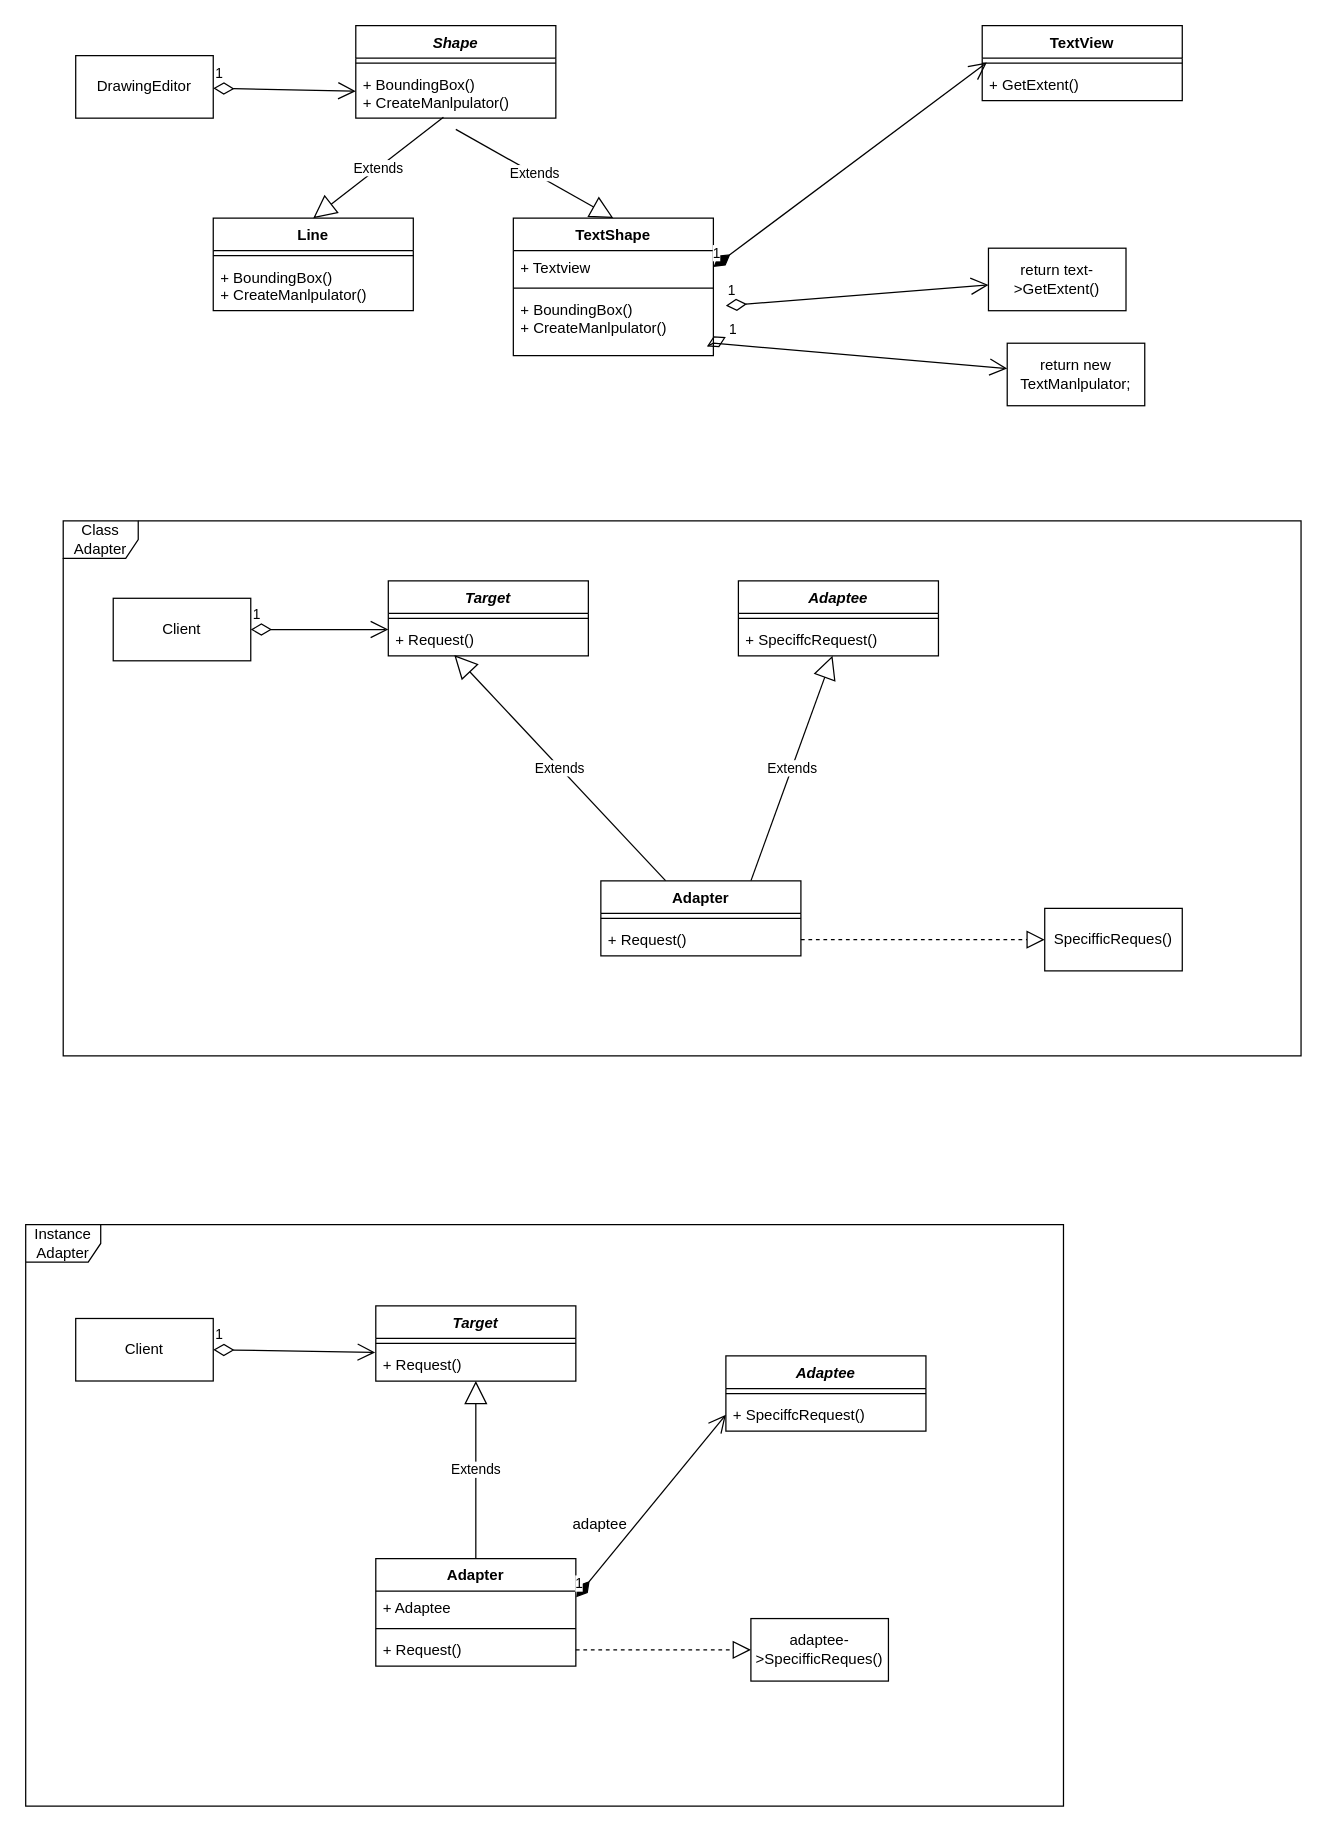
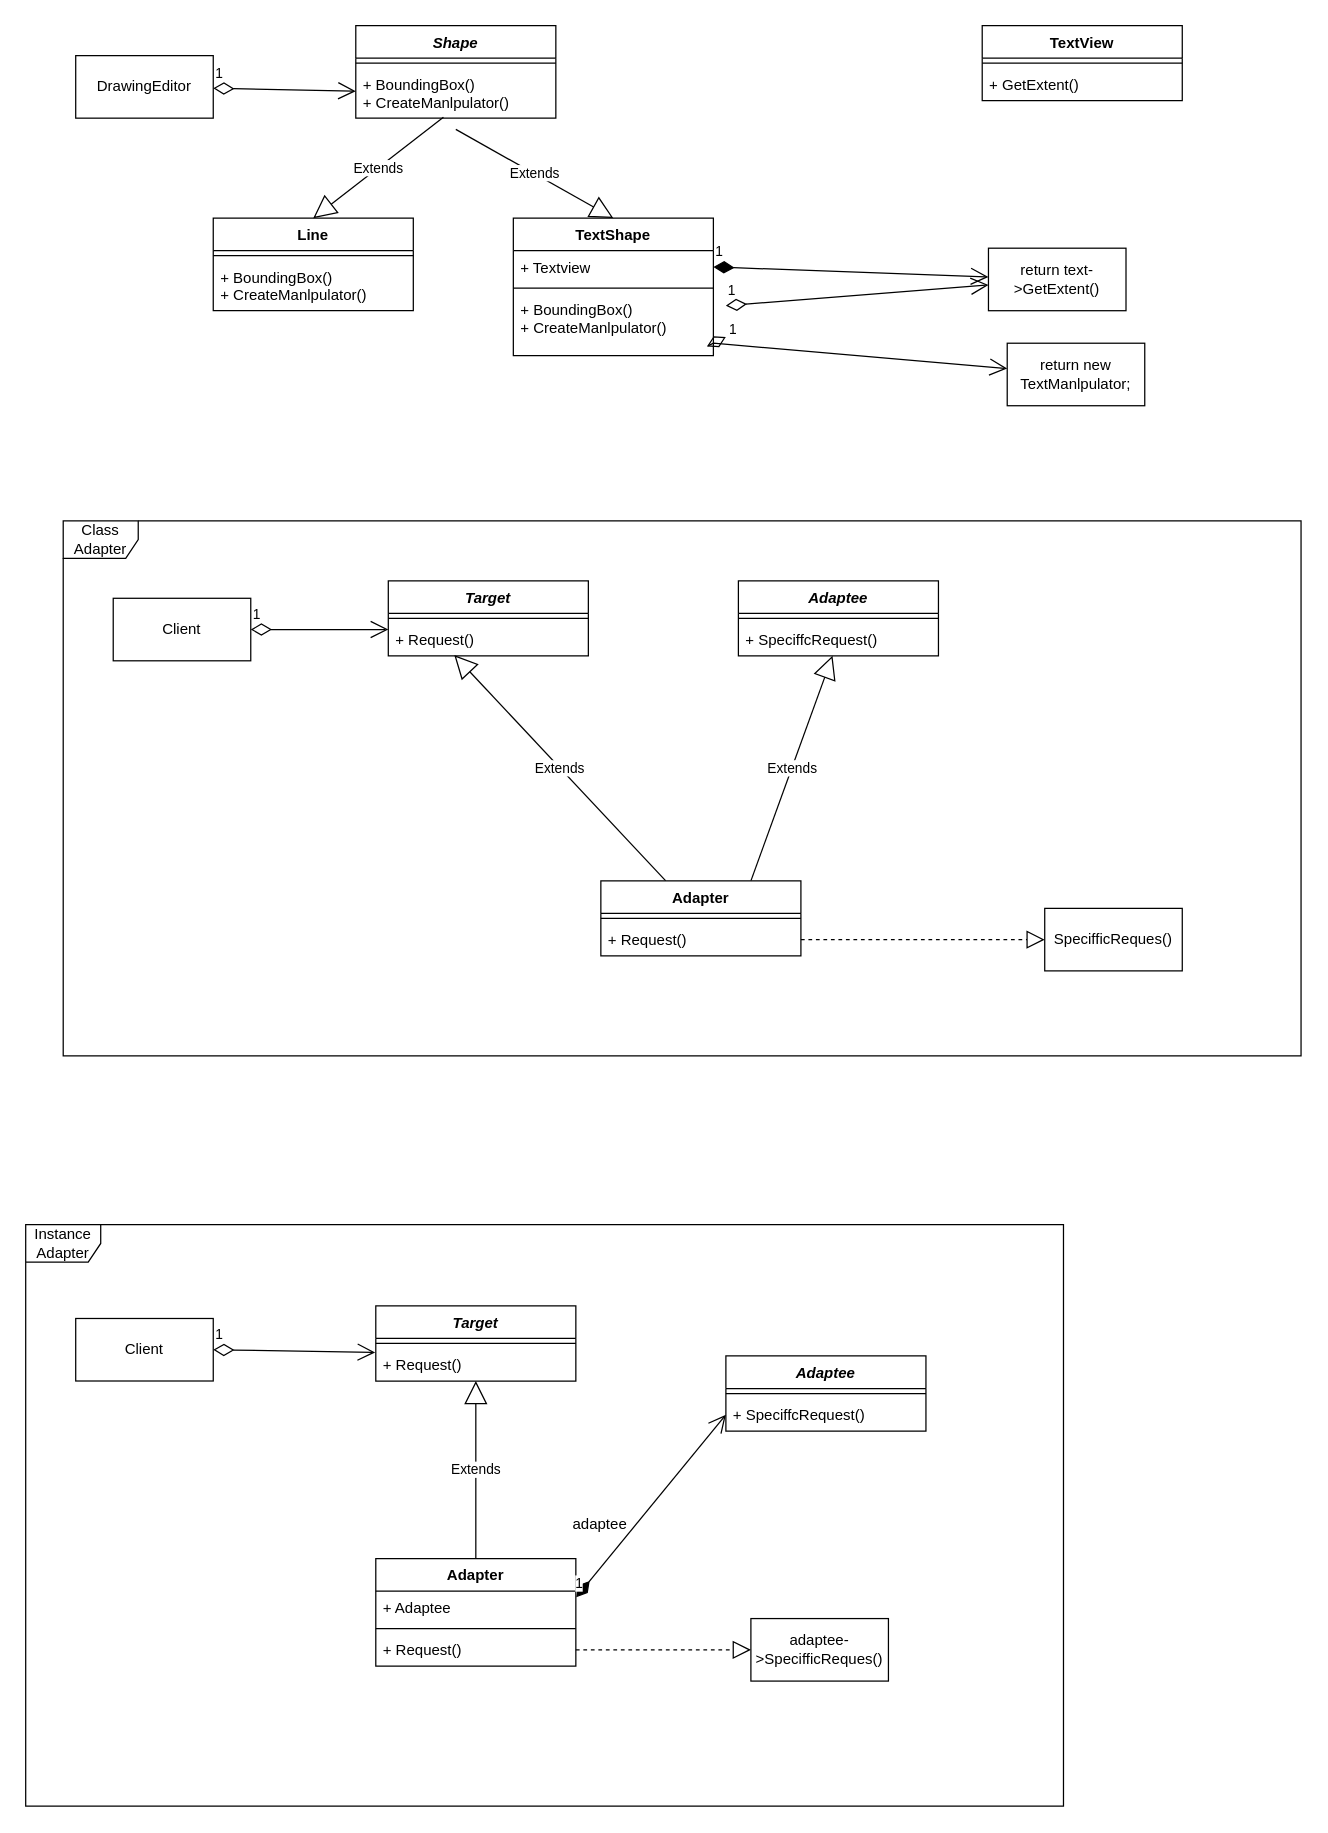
(854, 161) -> (859, 272)
